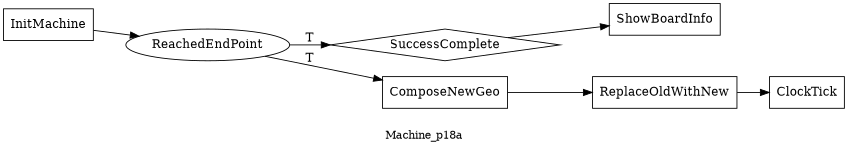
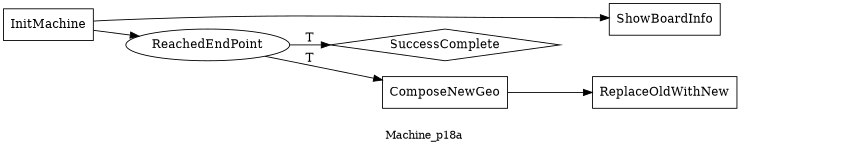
(554, 32) -> (347, 16)
(807, 92) -> none
